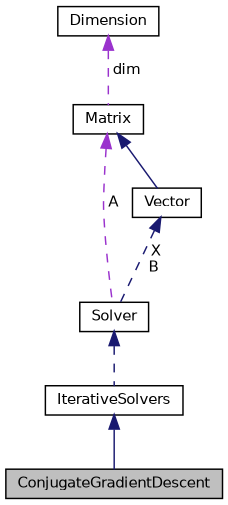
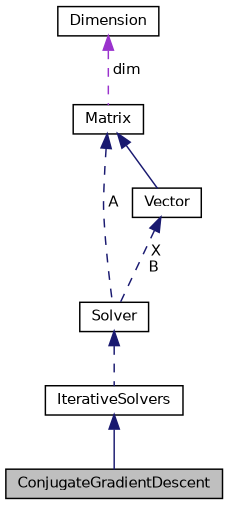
(104, 226) -> (104, 226)
